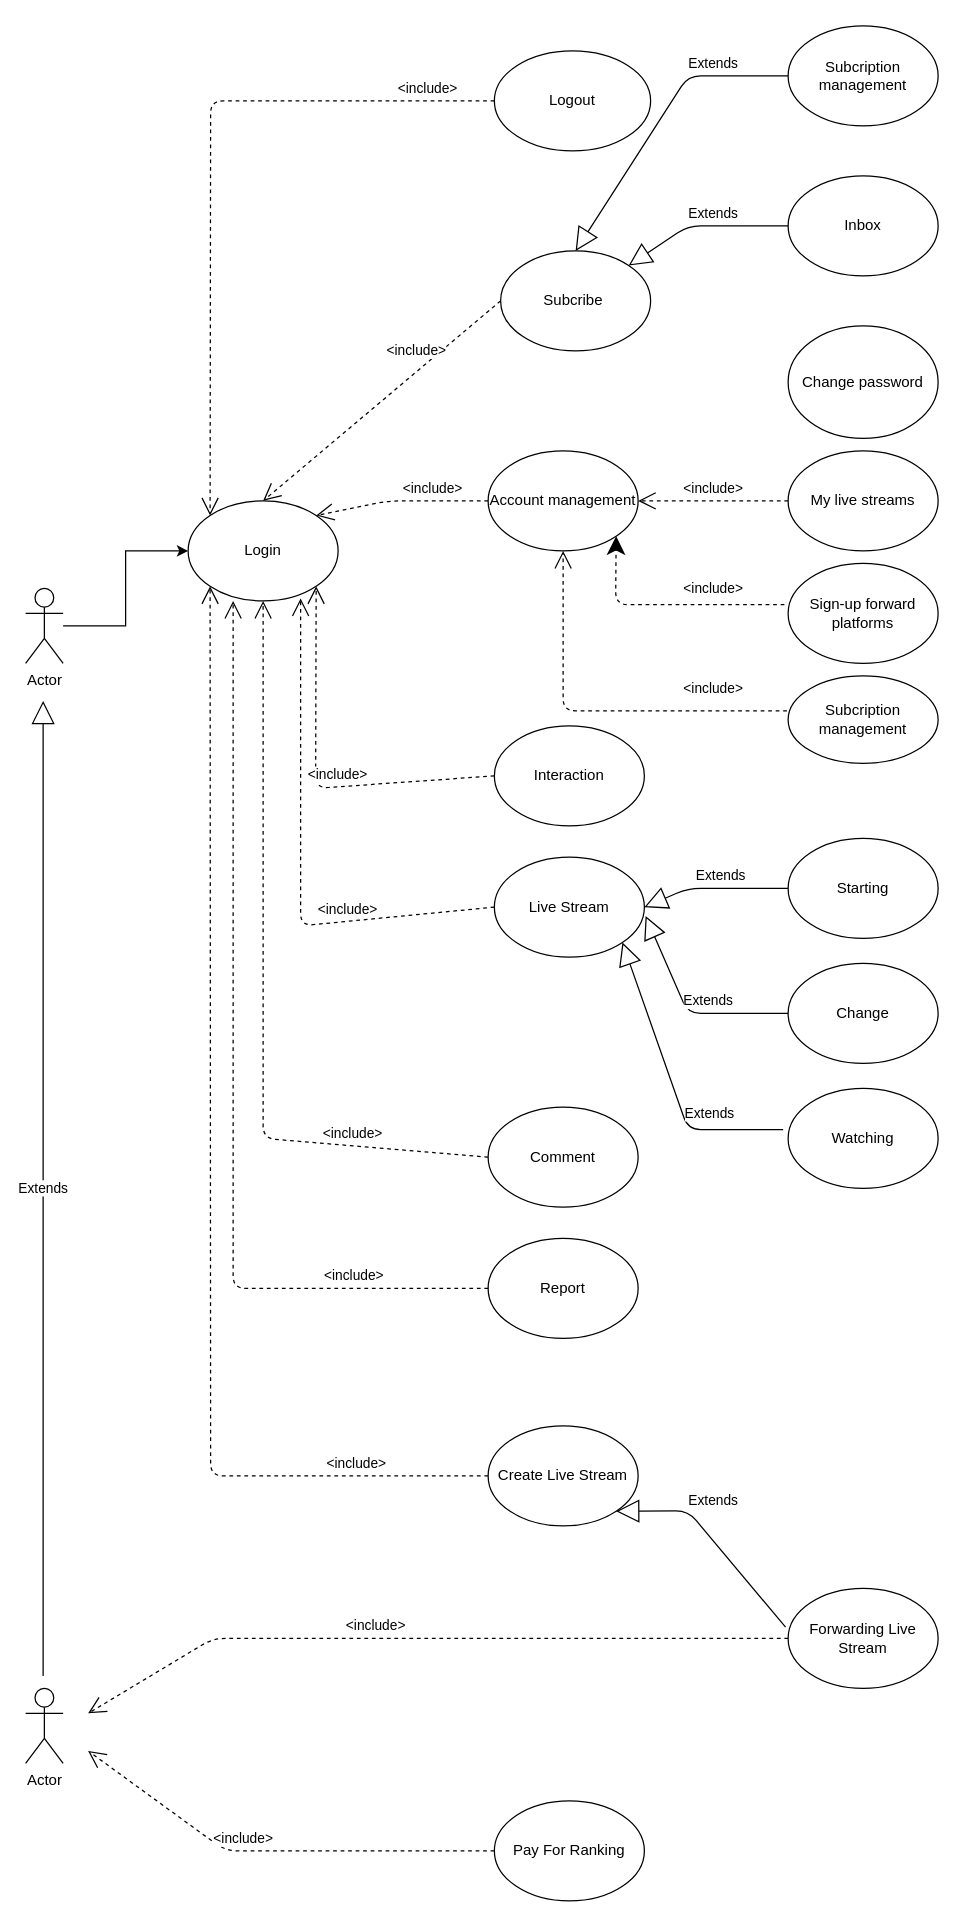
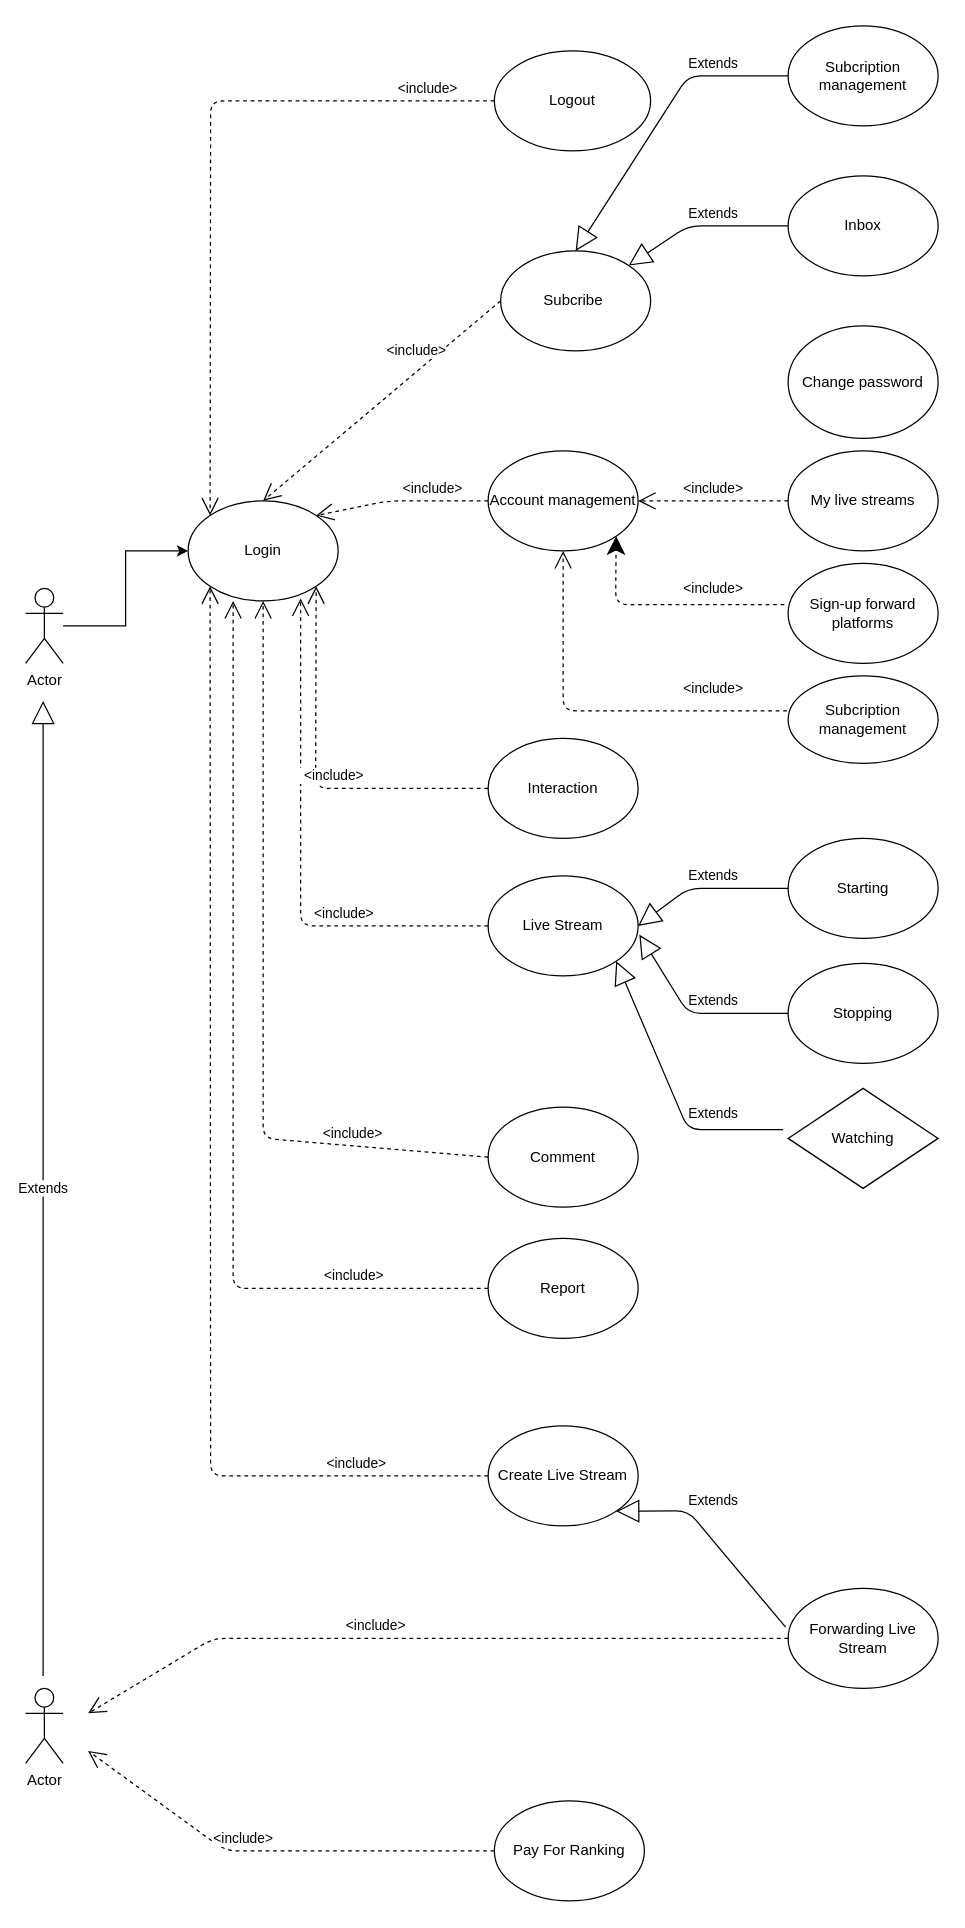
(569, 776) -> (563, 788)
(569, 907) -> (563, 926)
(863, 1013) -> (863, 1013)
(863, 1138) -> (863, 1138)
